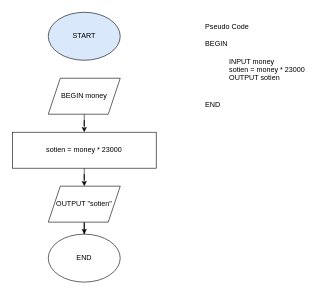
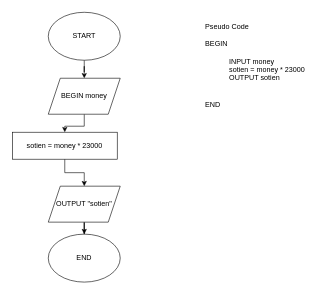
(84, 36) -> (84, 36)
none -> (84, 69)
(84, 150) -> (65, 146)
